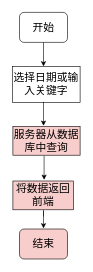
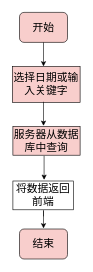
(44, 27) -> (44, 27)
(46, 84) -> (46, 84)
(43, 195) -> (43, 195)
